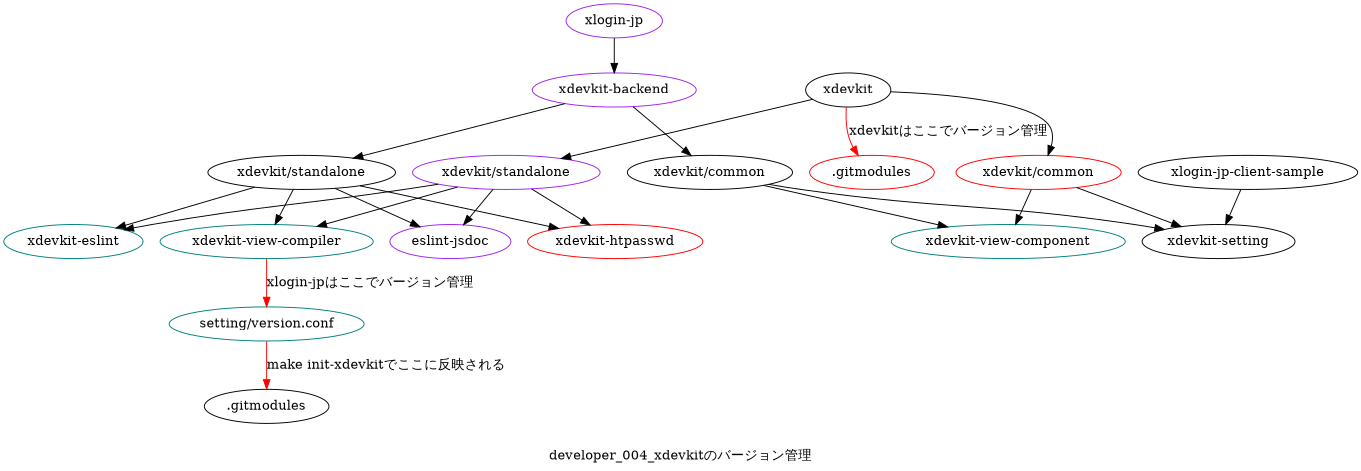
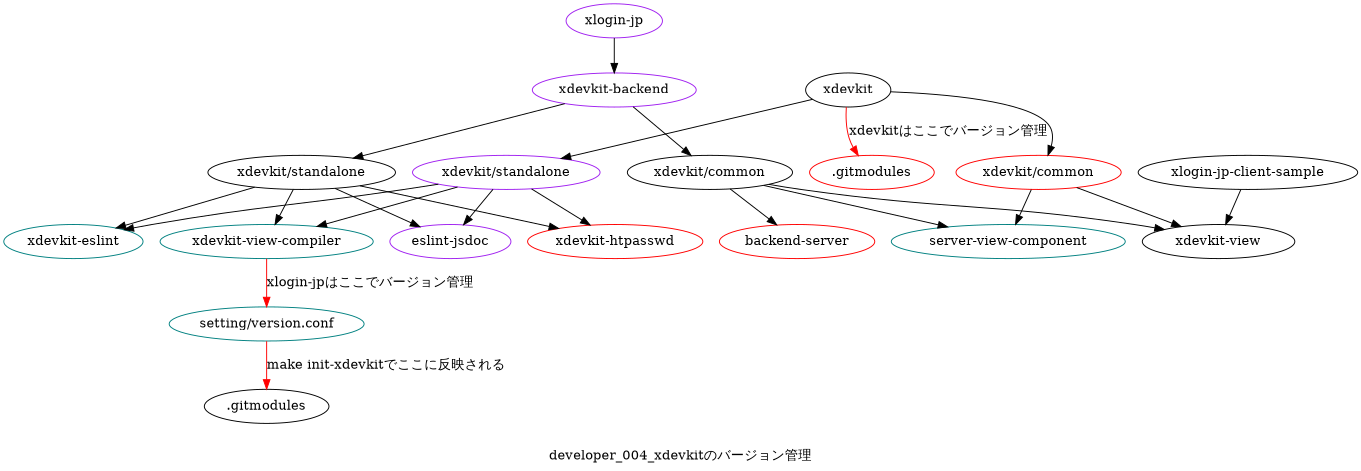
none -> (797, 242)
(1008, 242) -> (1008, 242)
(1219, 242) -> (1219, 242)
